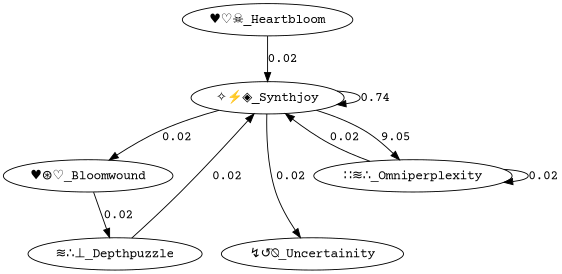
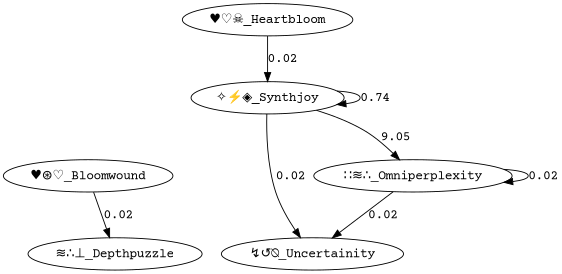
(166, 128) -> none
(329, 144) -> (366, 212)
(191, 181) -> none
